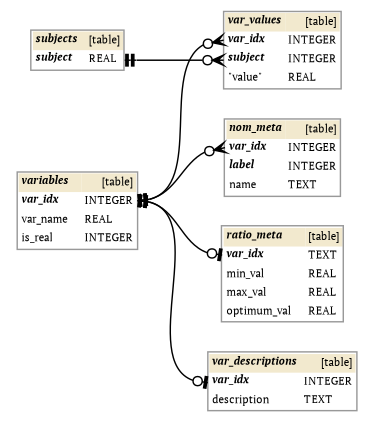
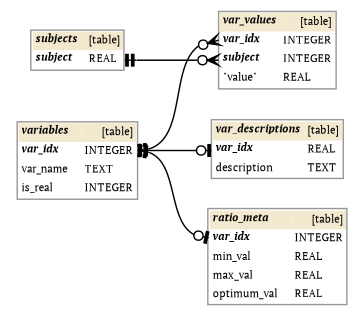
(282, 158) -> none
(99, 219) -> (100, 169)
(323, 255) -> (319, 238)
(328, 381) -> (322, 149)
